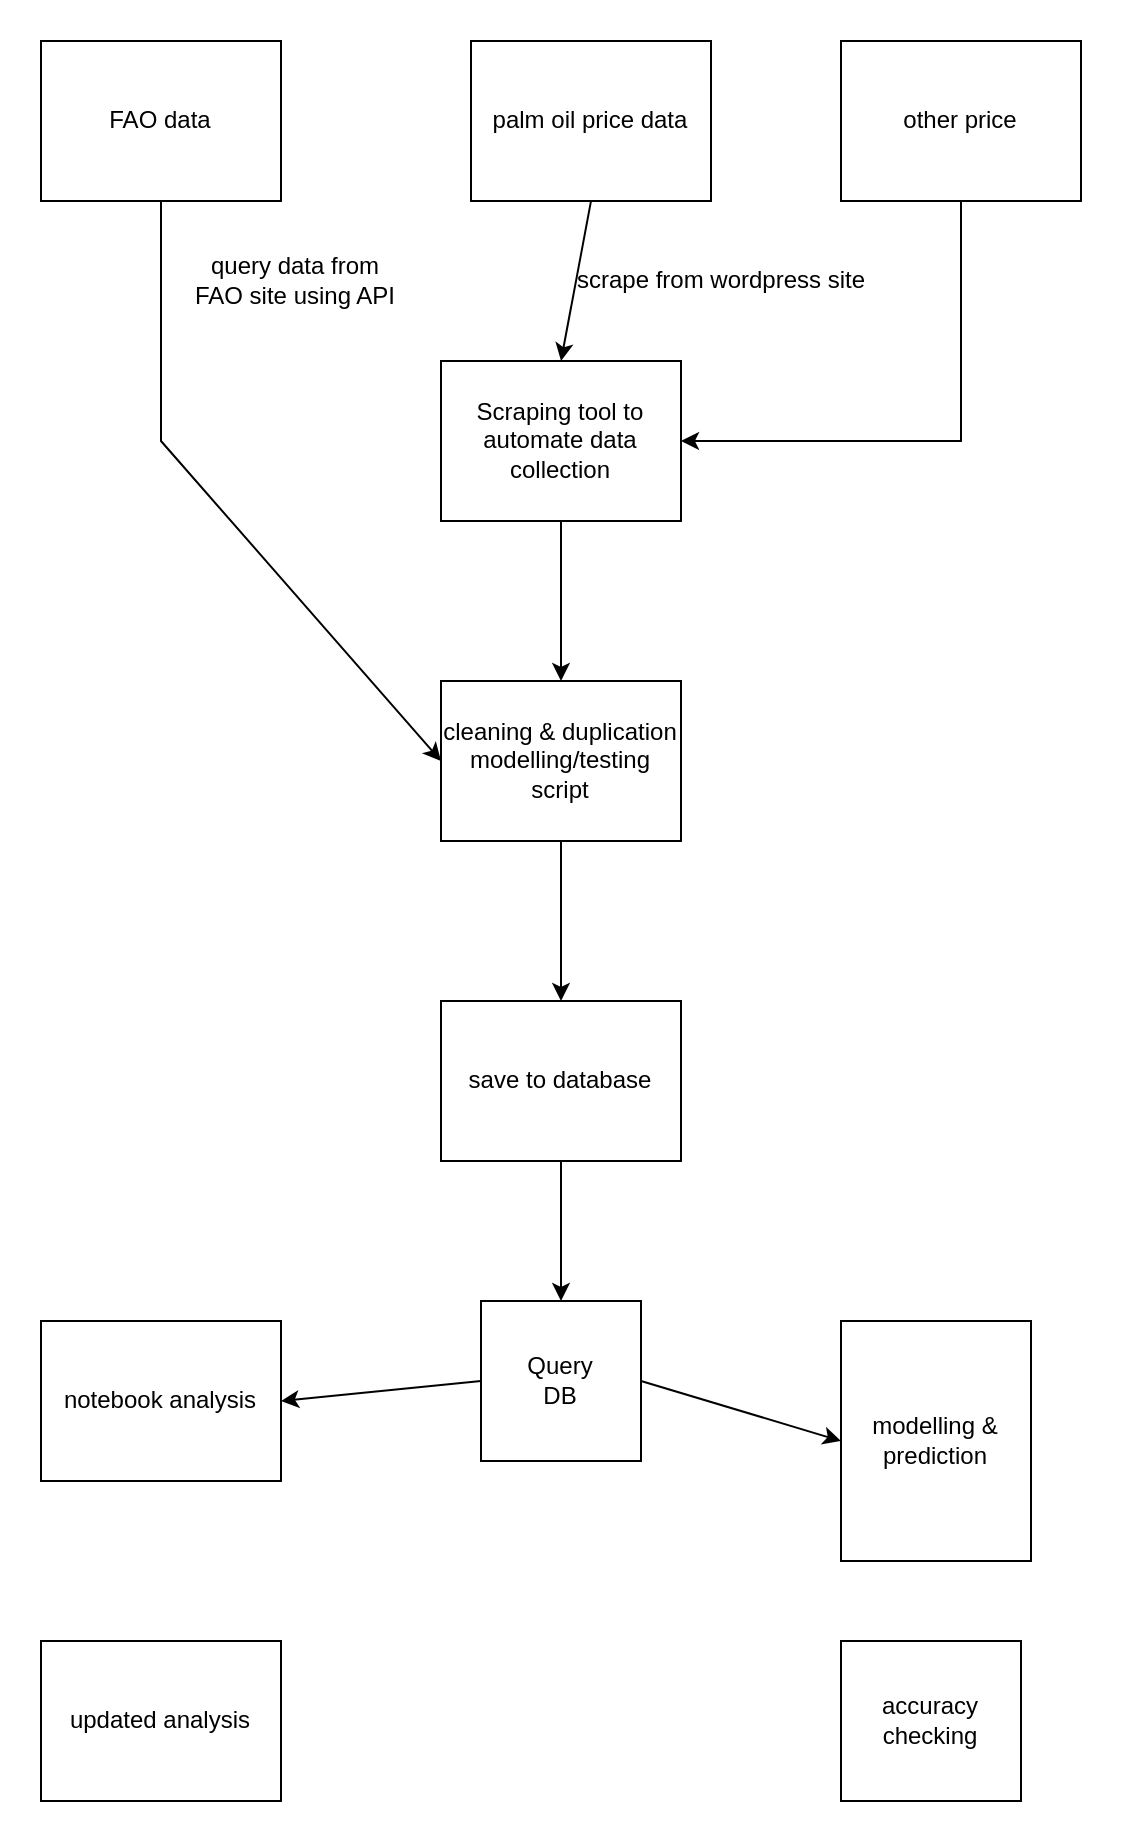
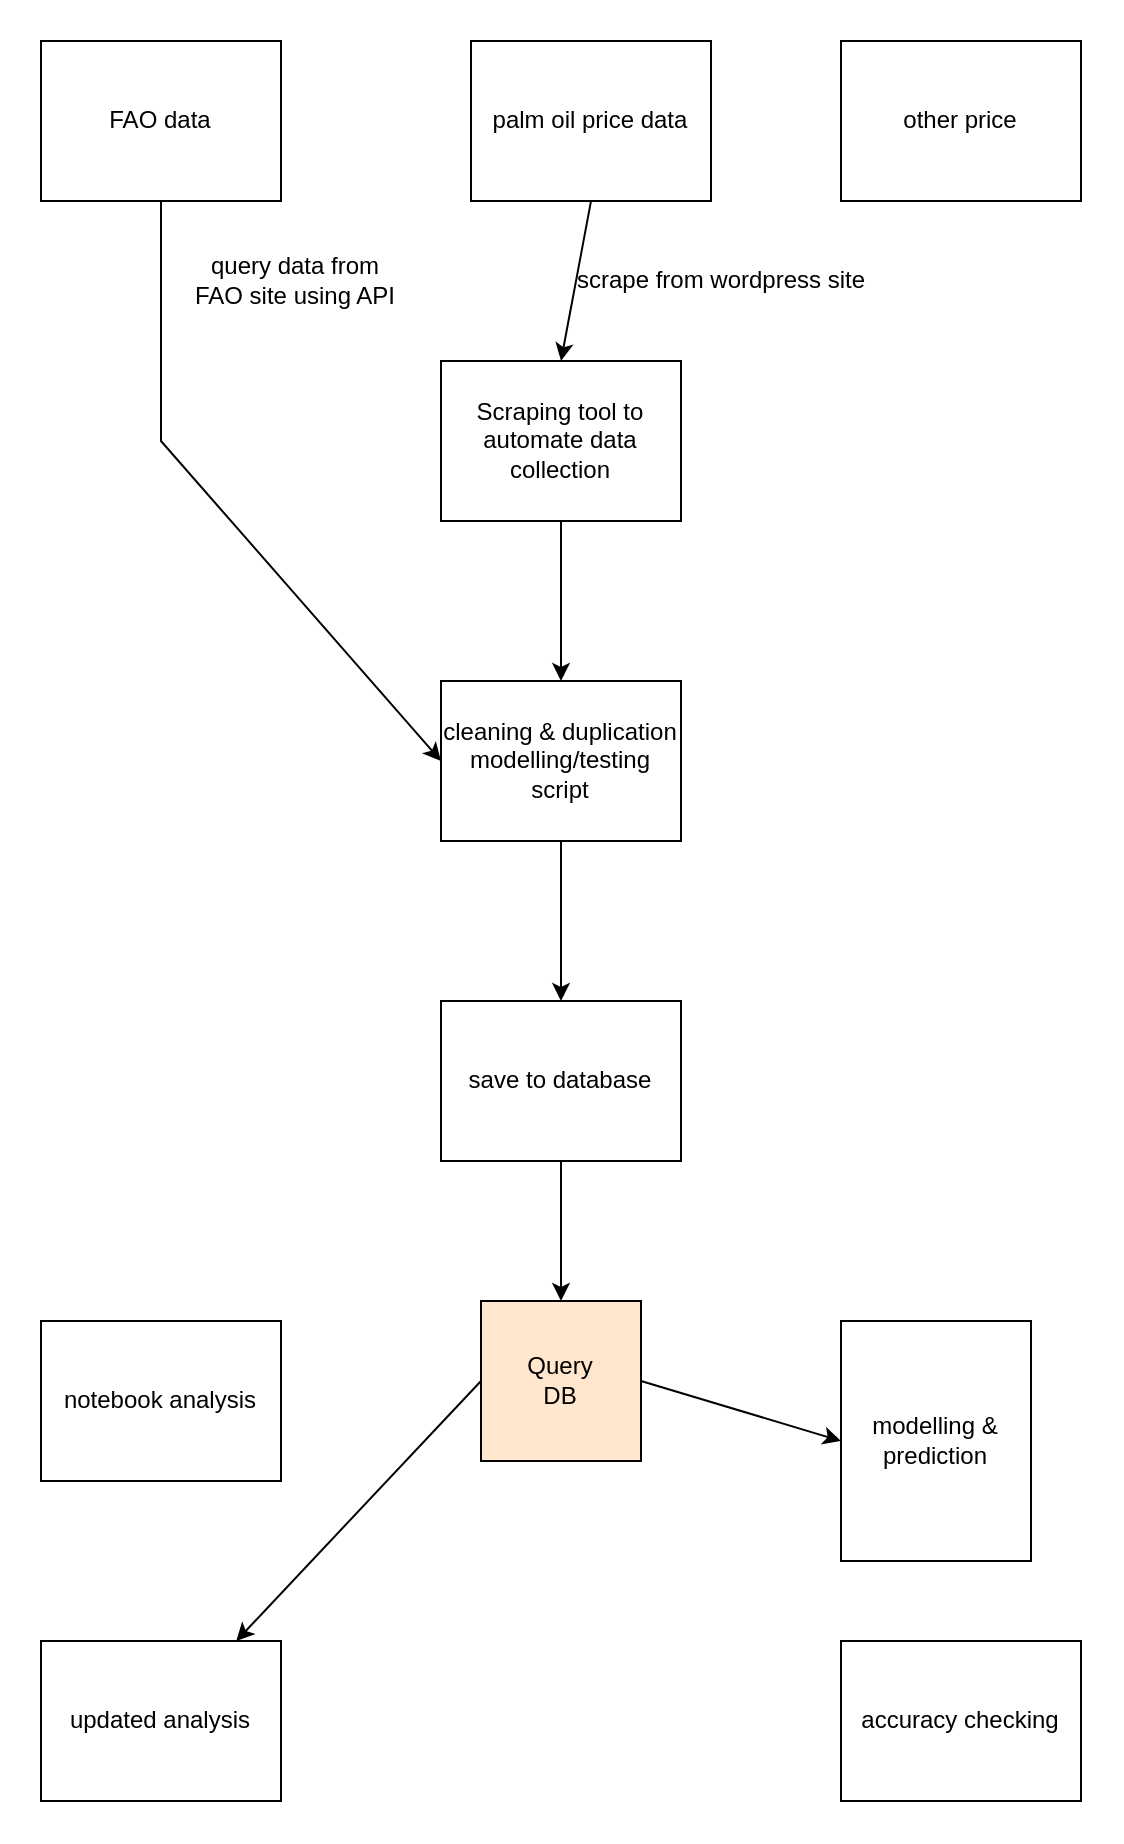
(948, 441) -> none
(561, 1381) -> (561, 1381)
(387, 1390) -> (363, 1506)
(931, 1721) -> (961, 1721)
